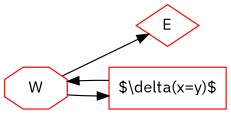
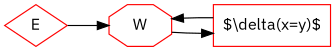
(100, 58) -> (82, 26)
